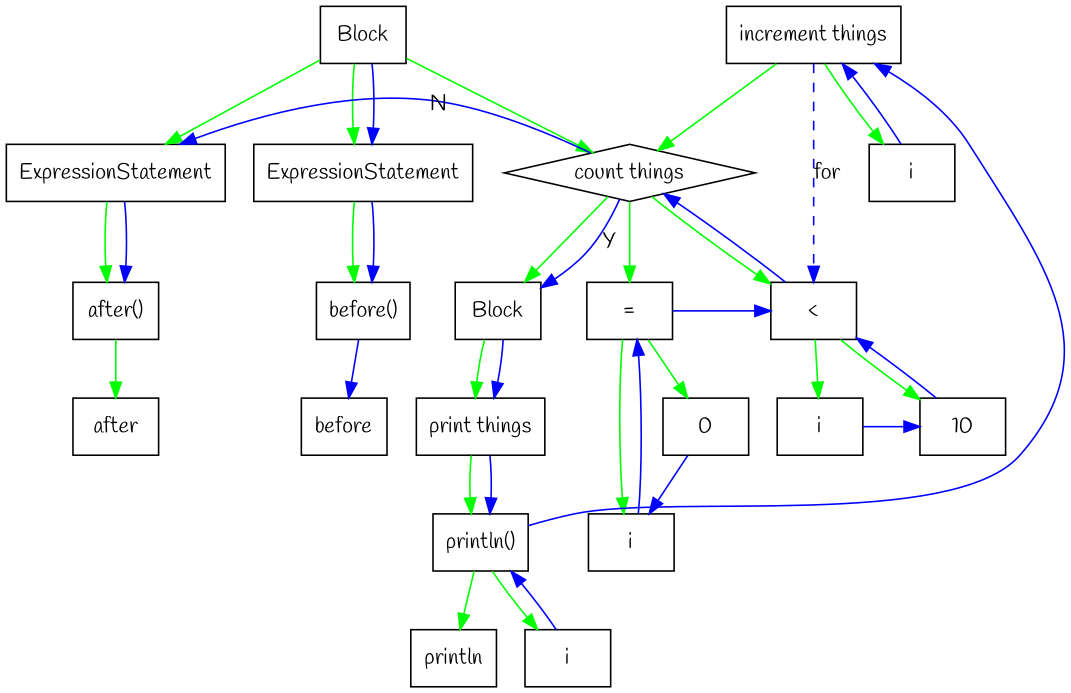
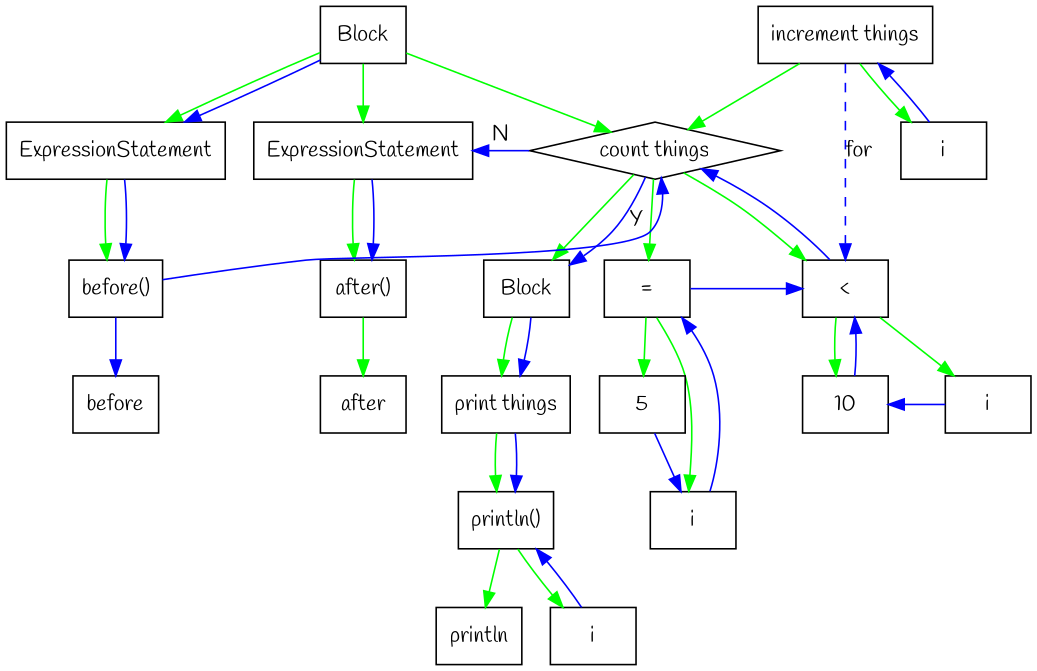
none -> (427, 256)
(706, 427) -> (642, 404)
(1000, 469) -> none
